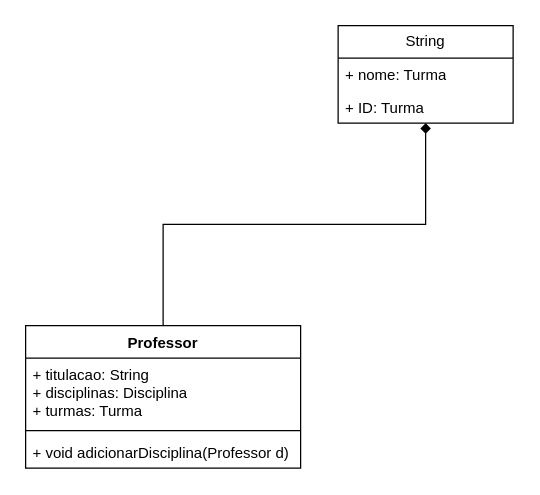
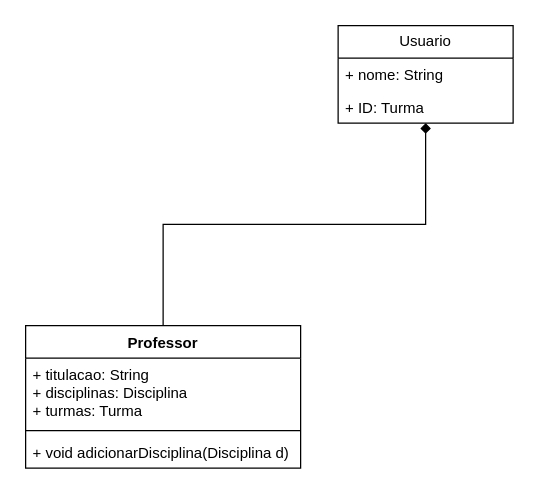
(426, 42) -> (426, 42)
(394, 76) -> (397, 76)
(164, 462) -> (164, 462)
